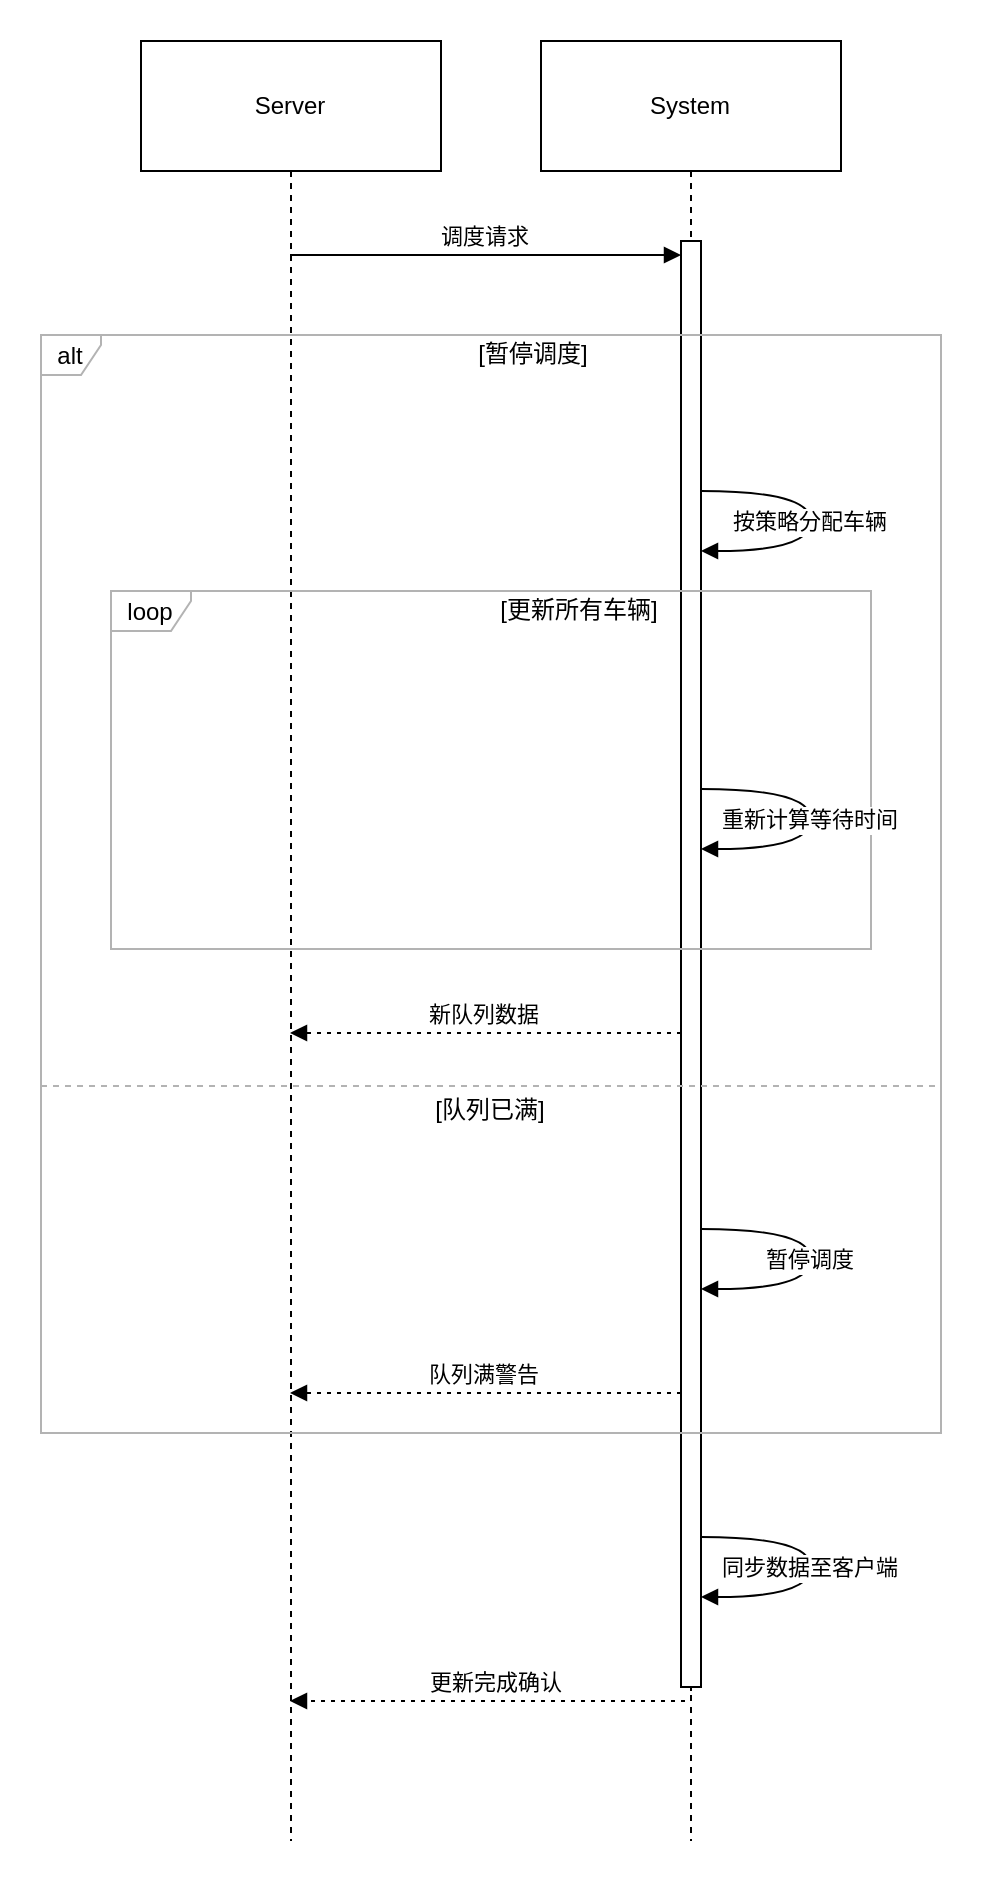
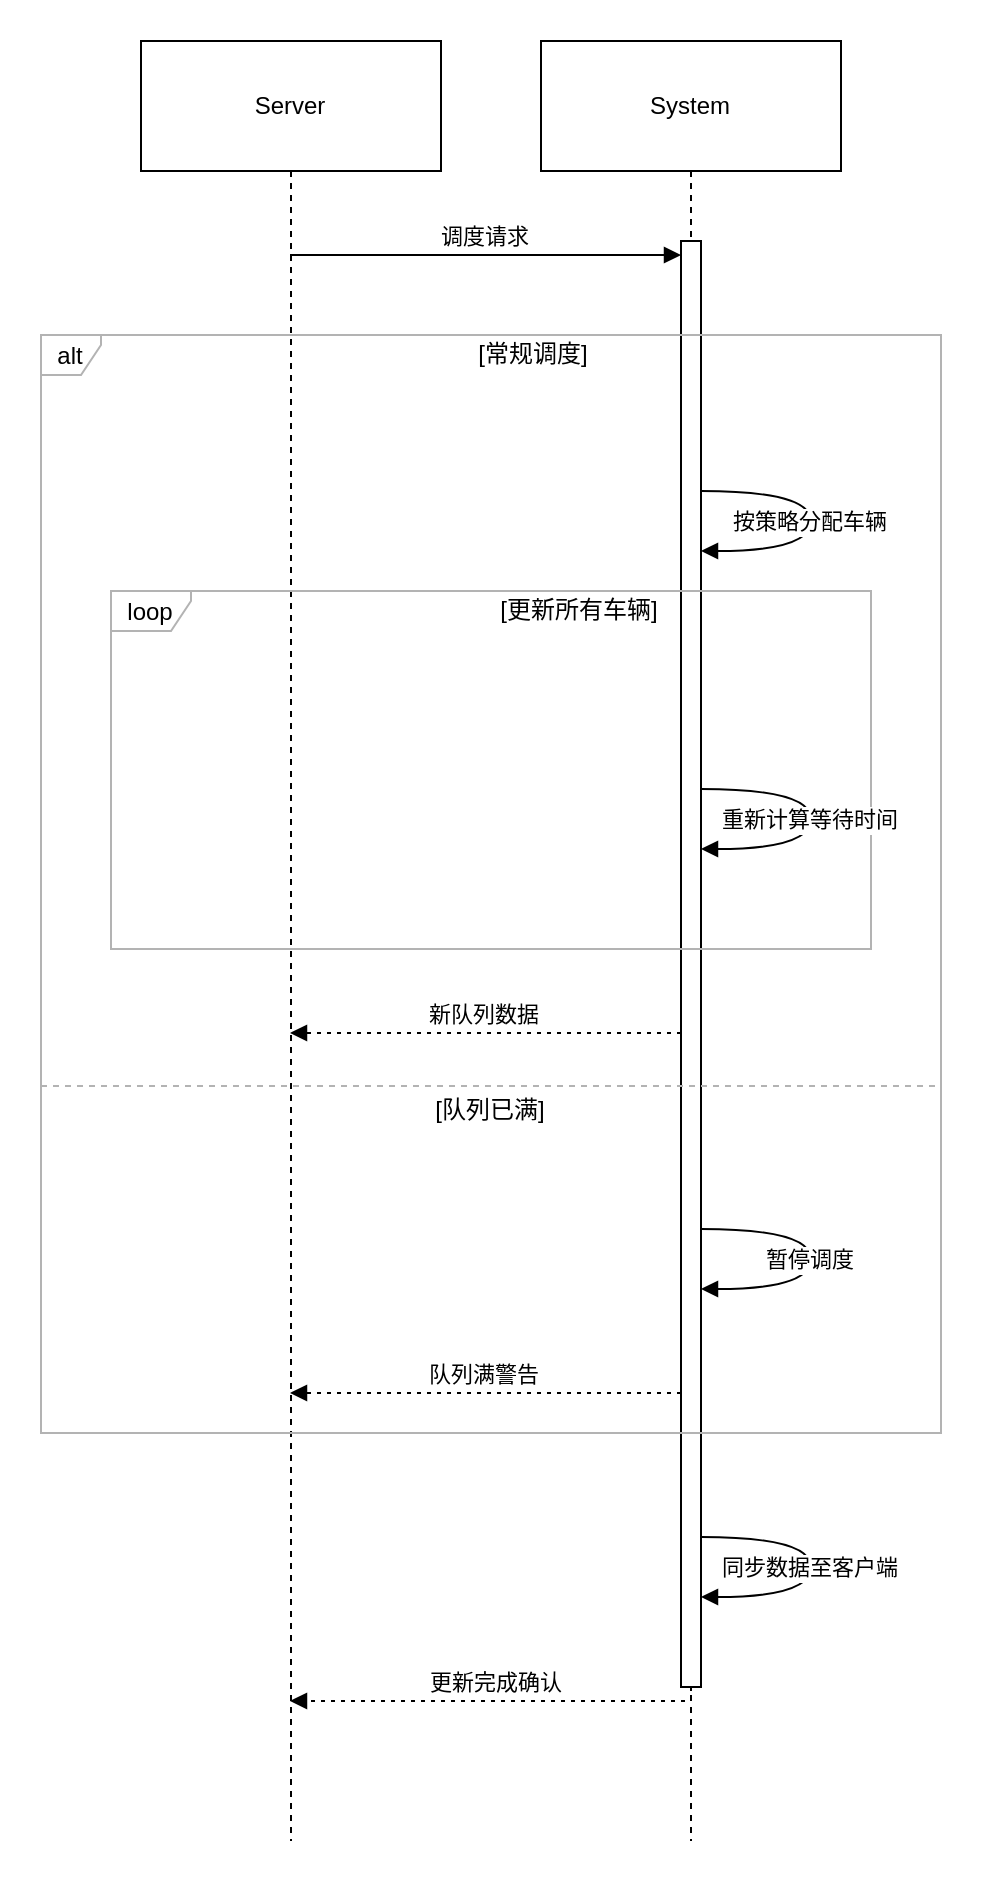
(534, 355) -> (534, 355)
